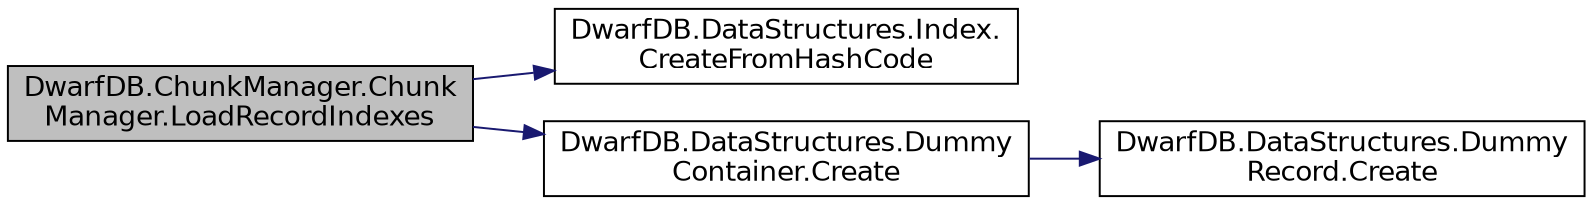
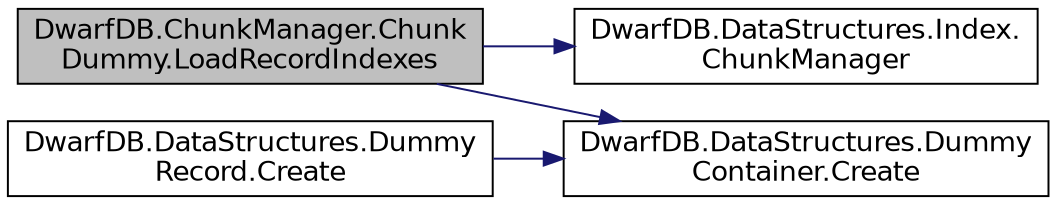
(786, 46) -> (806, 46)
(240, 103) -> (250, 46)
(1054, 159) -> (518, 159)
